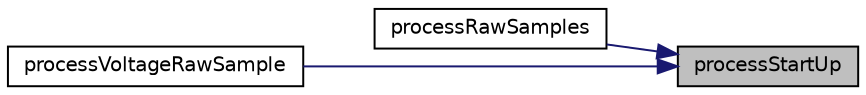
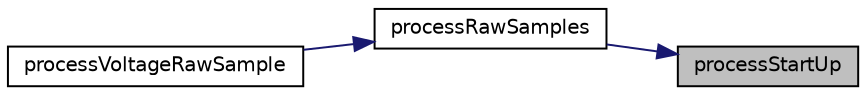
(480, 66) -> (329, 47)
